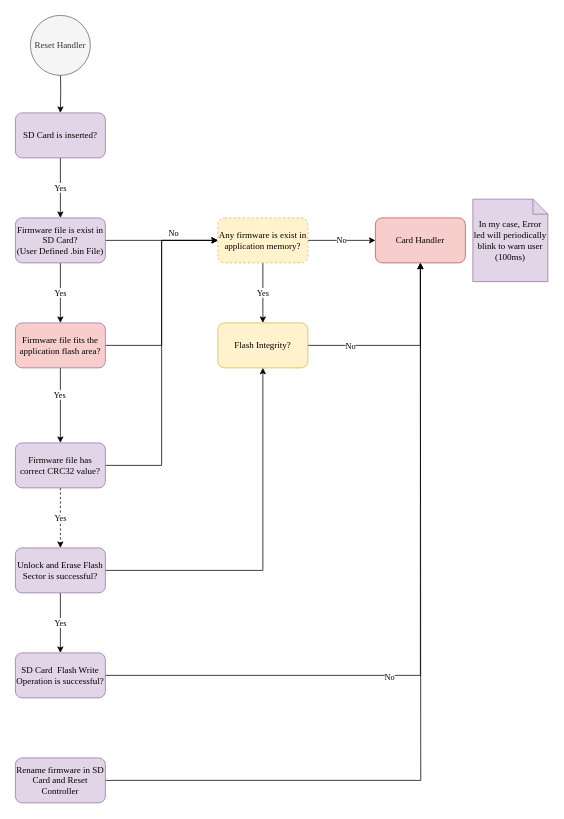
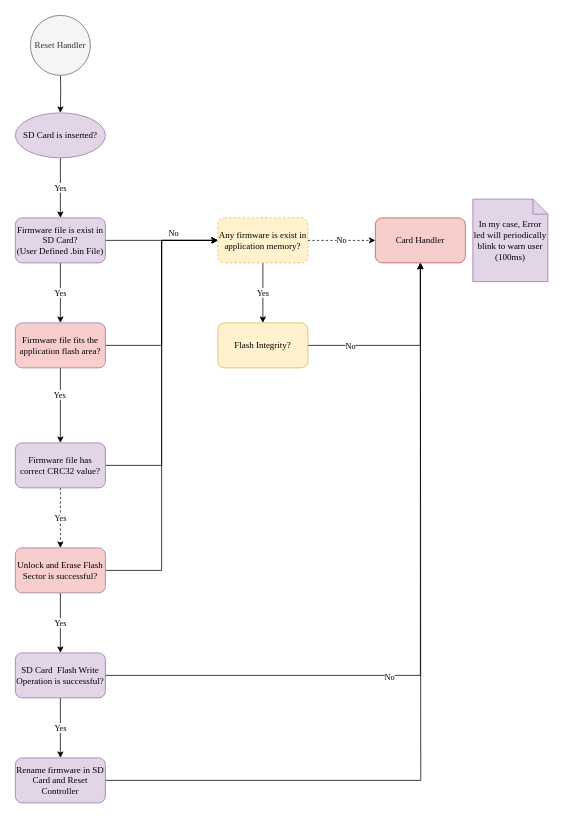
(60, 135) -> (60, 135)
(322, 240) -> (322, 240)
(60, 570) -> (60, 570)
(212, 570) -> (162, 520)
none -> (60, 725)
